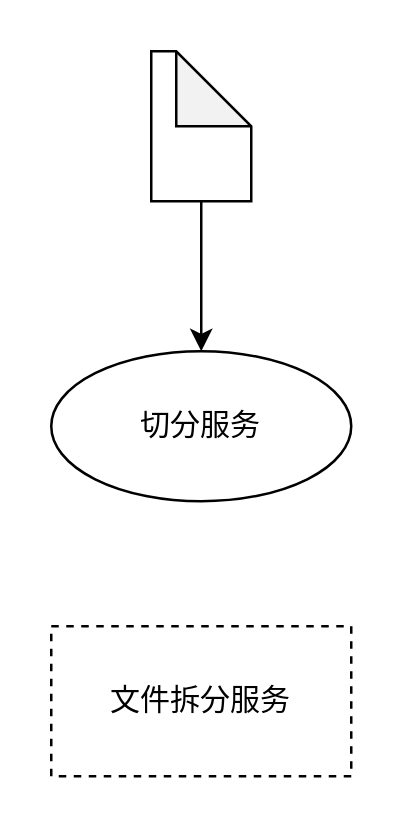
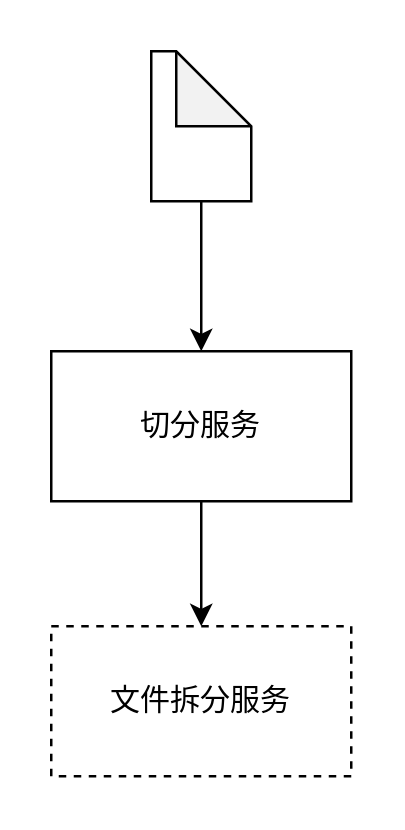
(201, 426) -> (201, 426)
none -> (201, 555)
